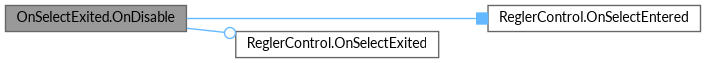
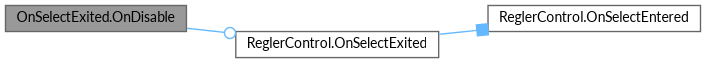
(330, 19) -> (456, 32)
